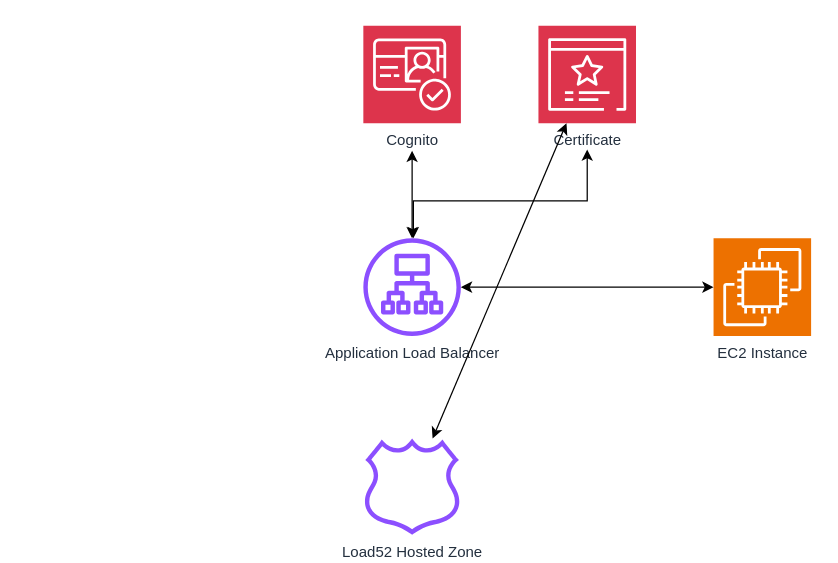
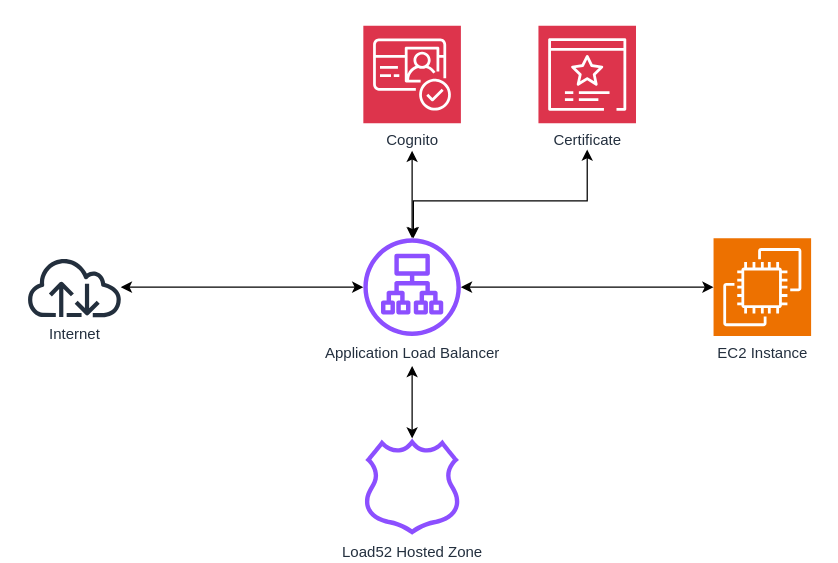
(499, 281) -> (412, 402)
none -> (74, 287)
none -> (242, 287)
